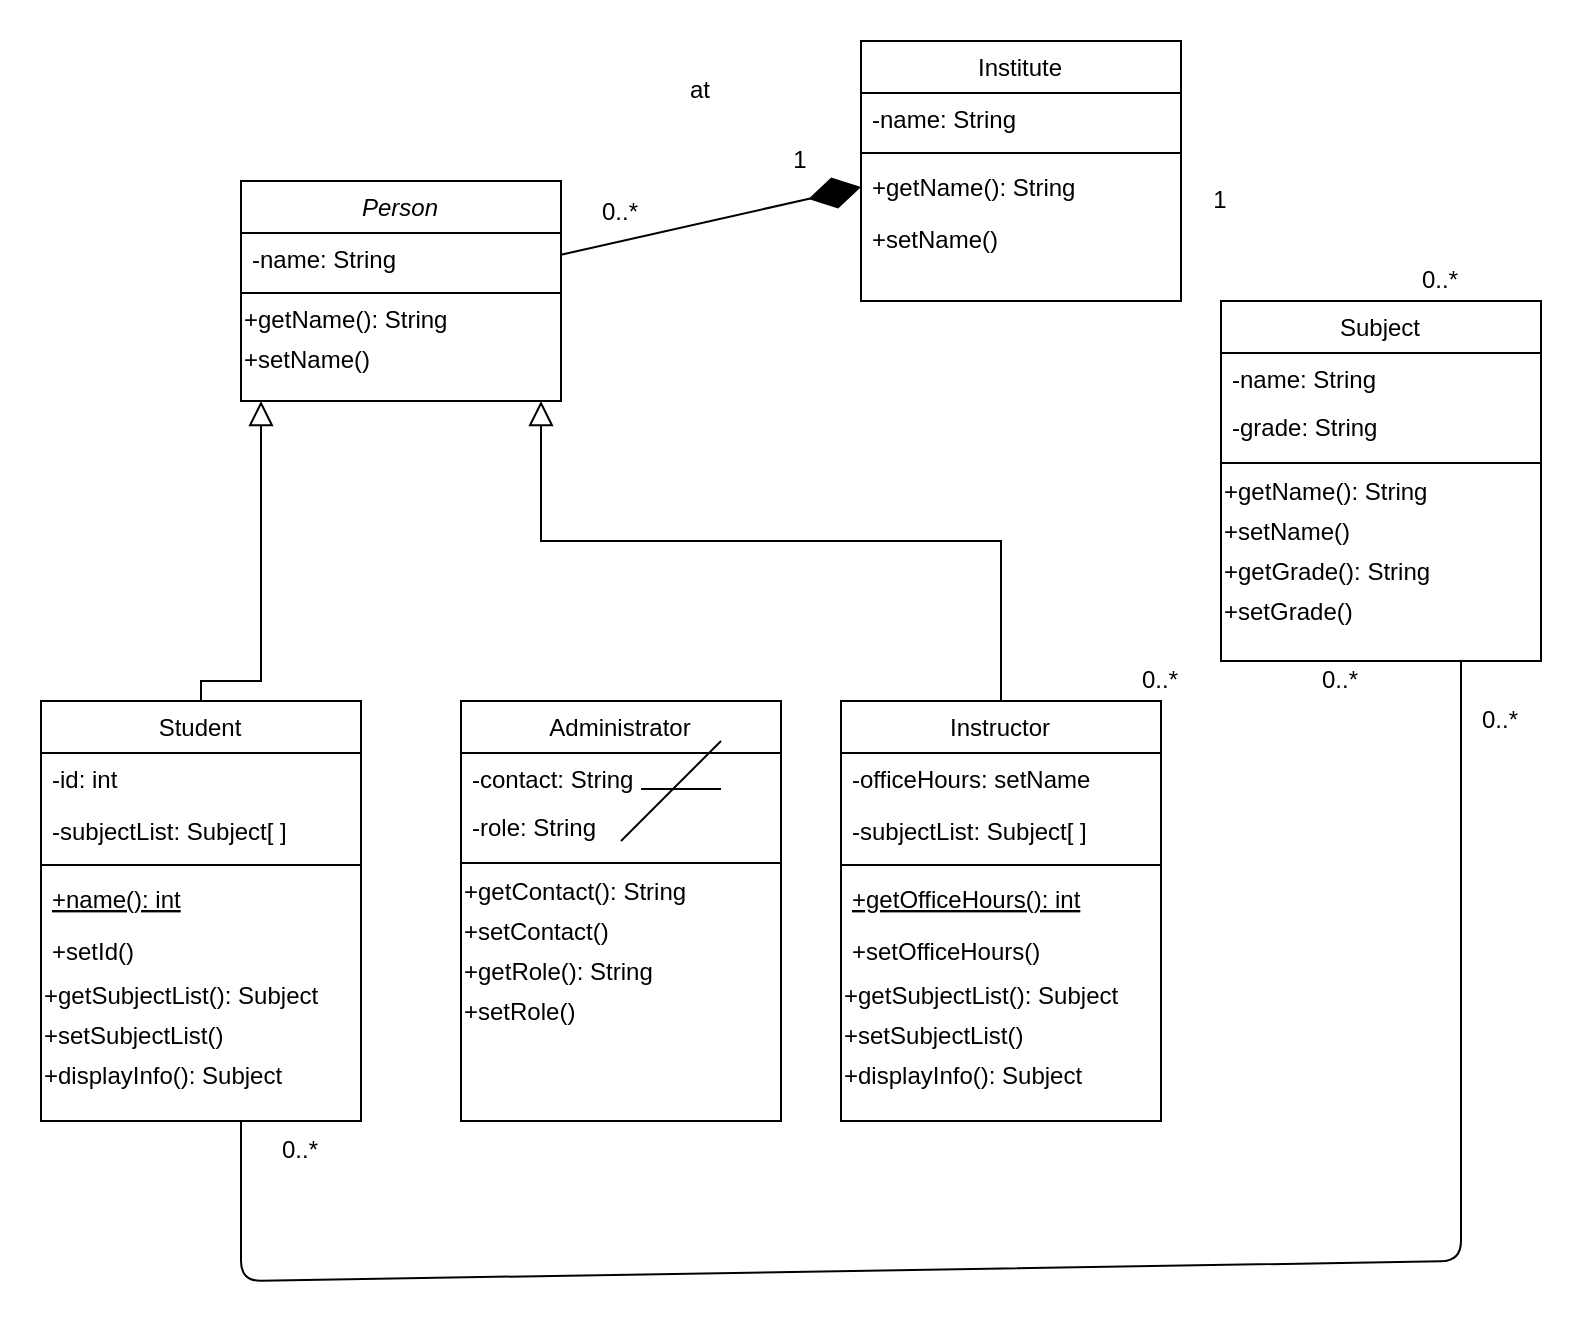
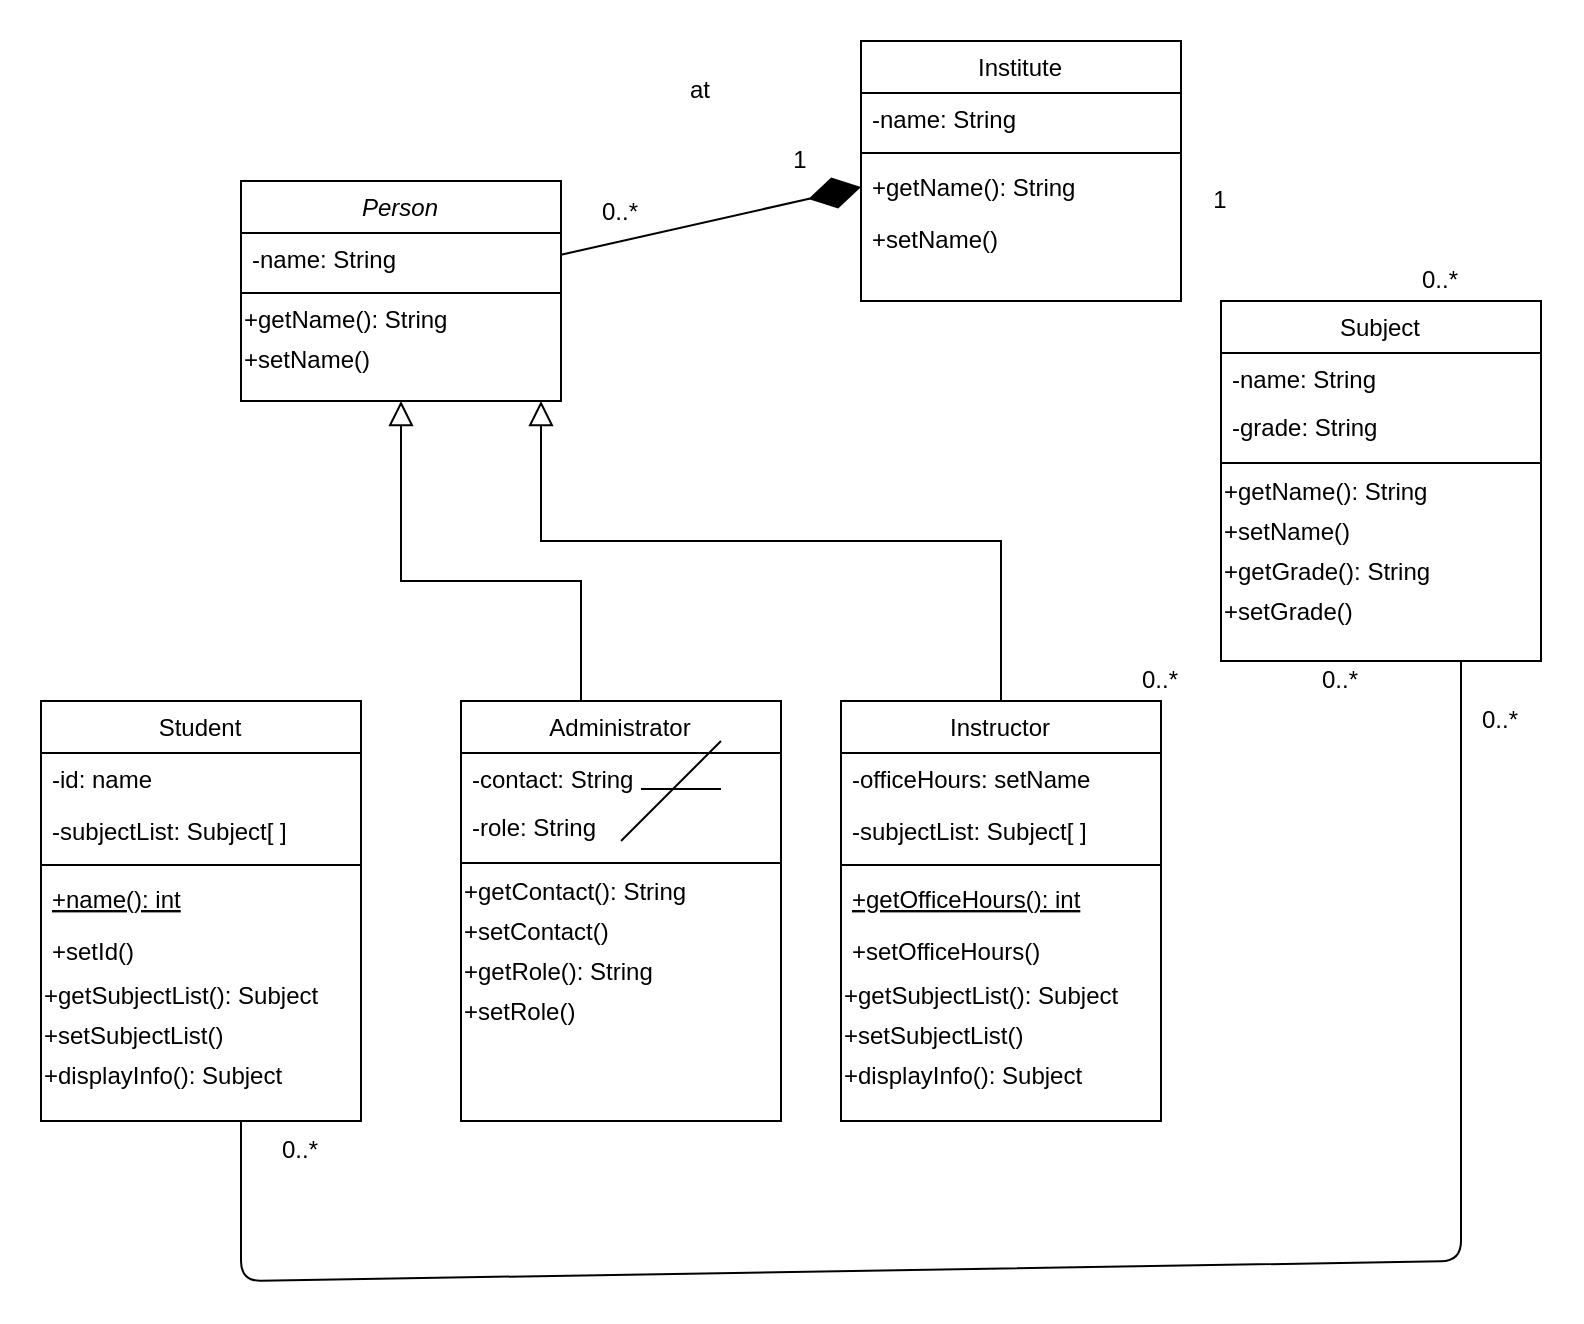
none -> (474, 581)
(261, 594) -> none
(93, 780) -> (103, 780)
